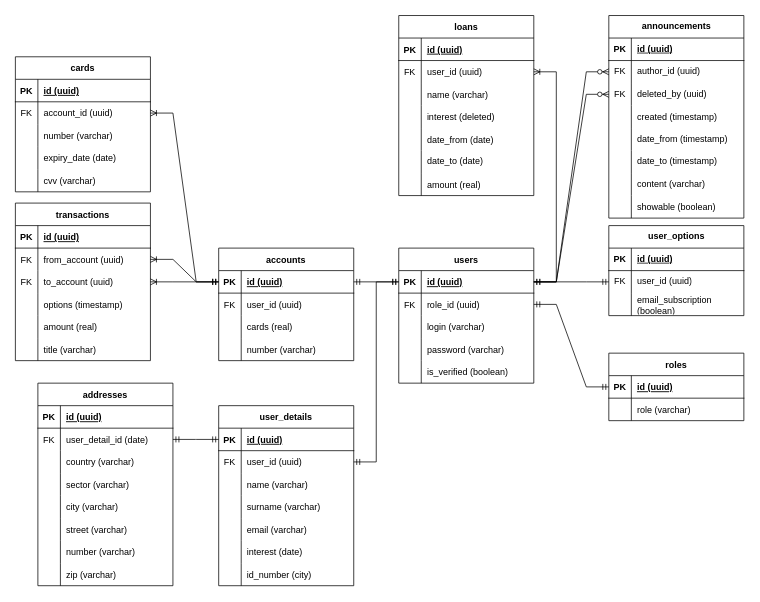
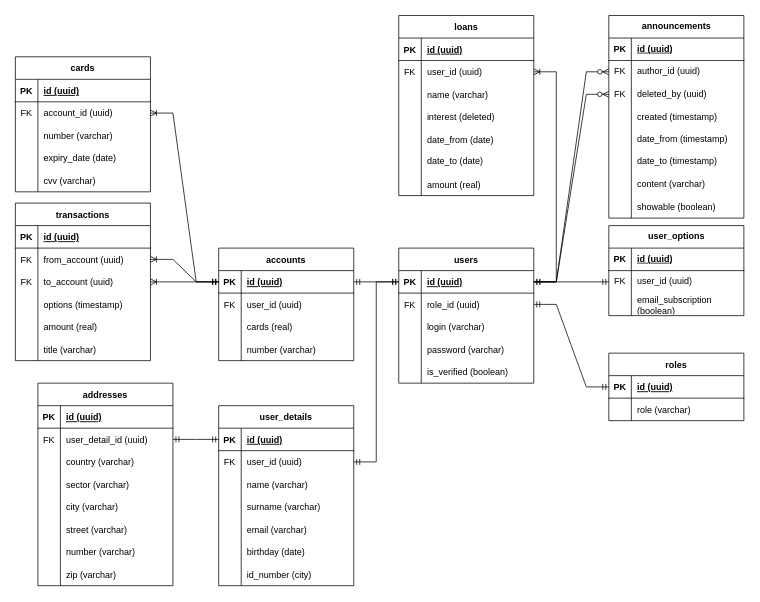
(114, 440) -> (113, 440)
(282, 552) -> (282, 552)
